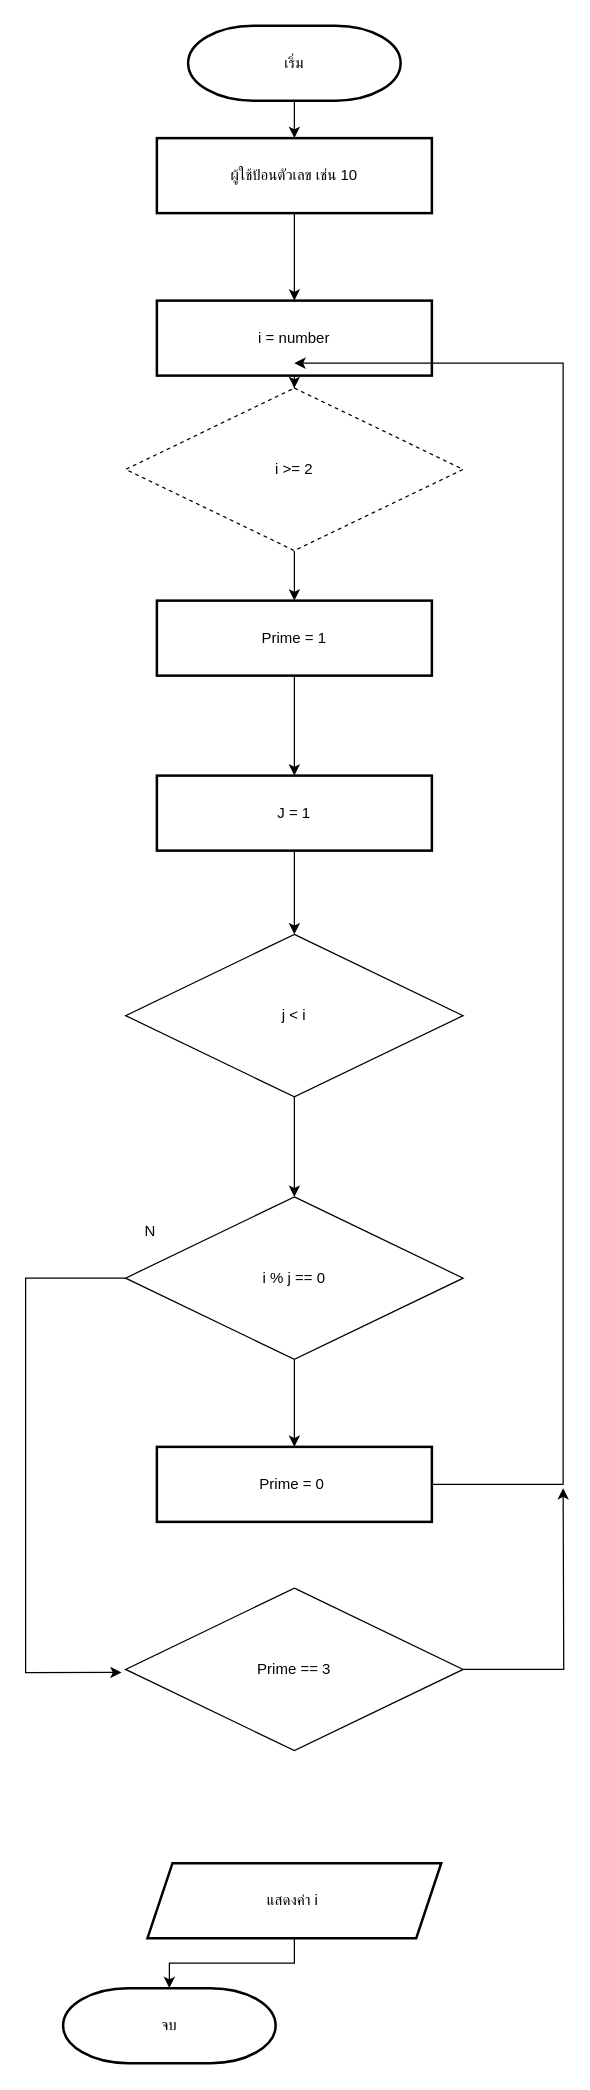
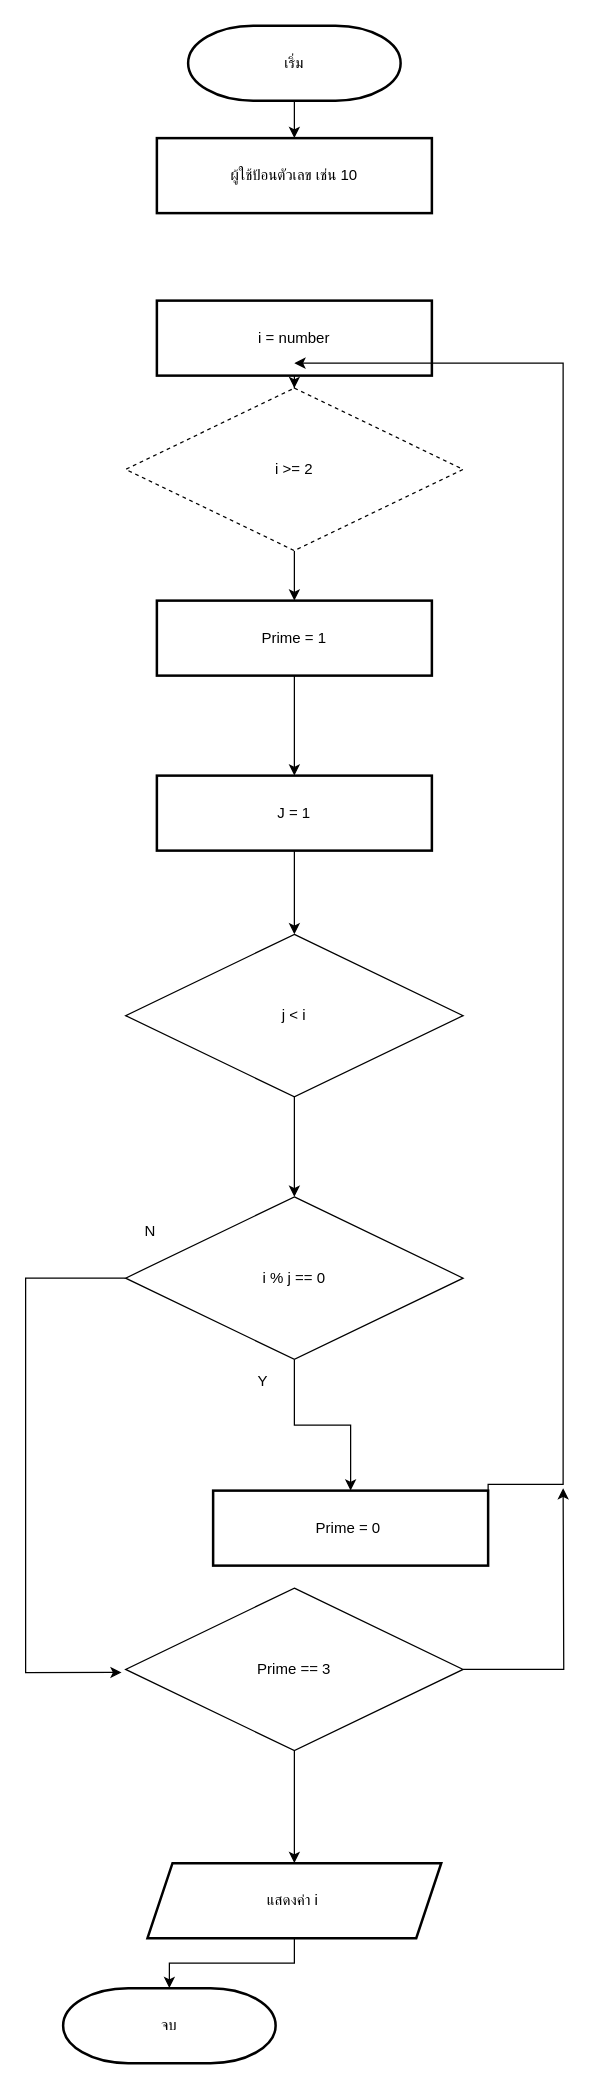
(294, 252) -> none
none -> (263, 1382)
(294, 1484) -> (351, 1528)
none -> (294, 1803)
